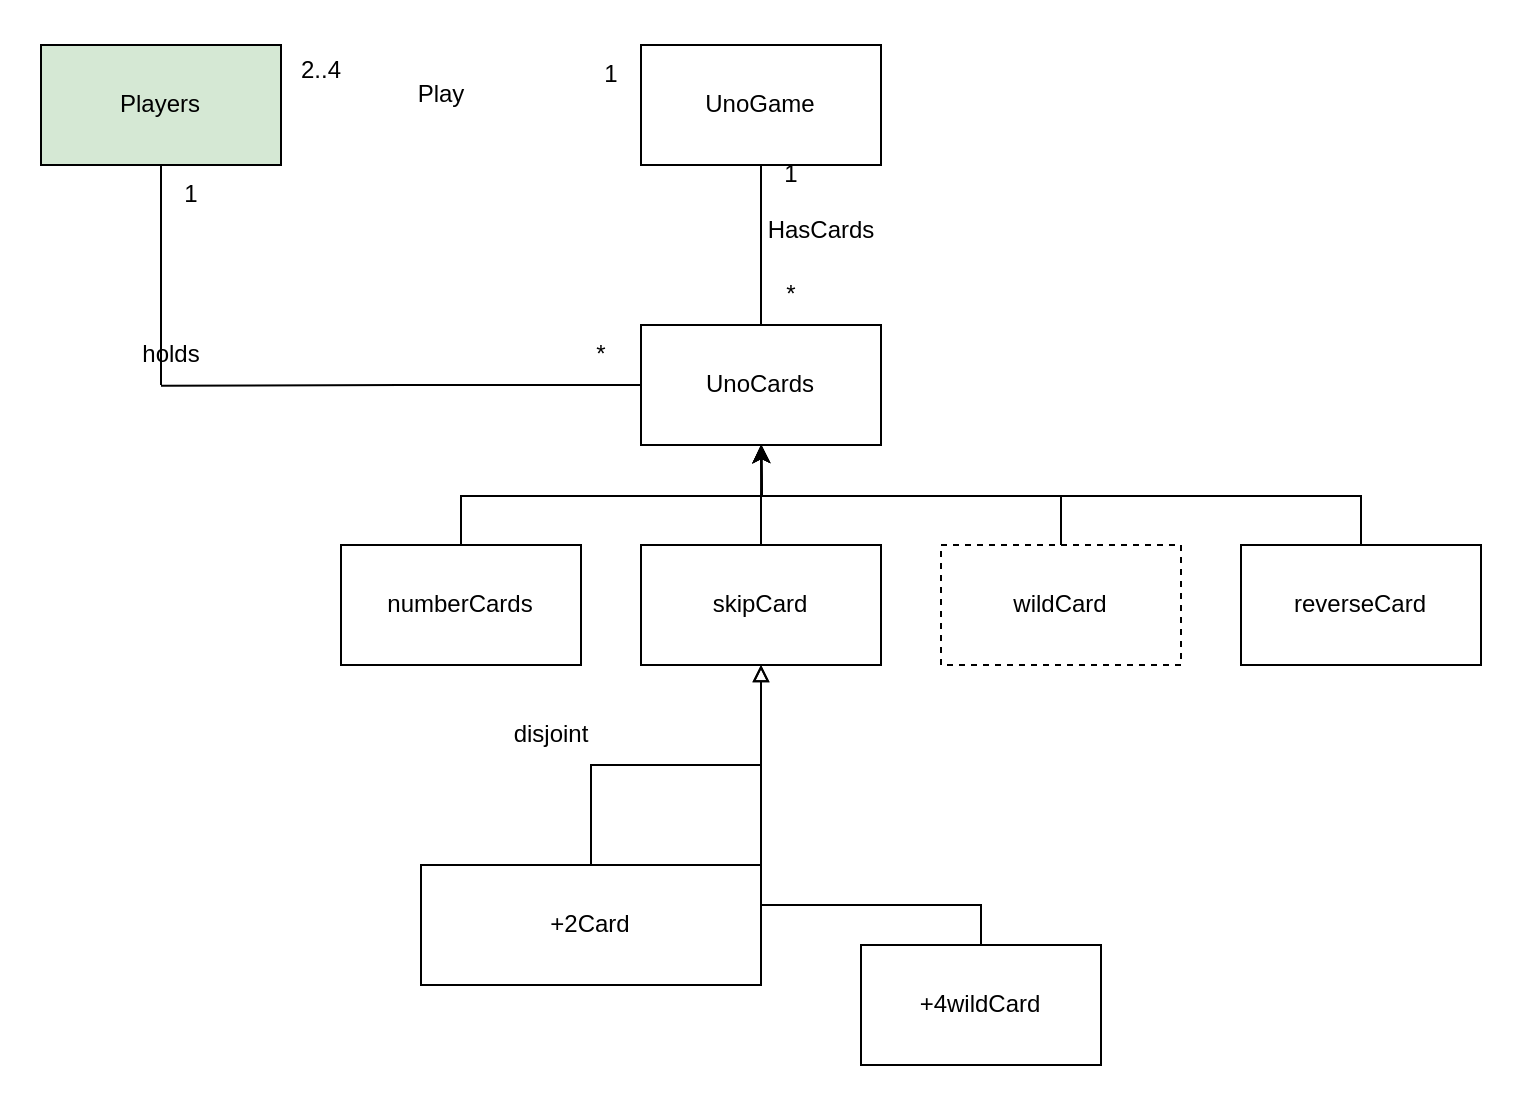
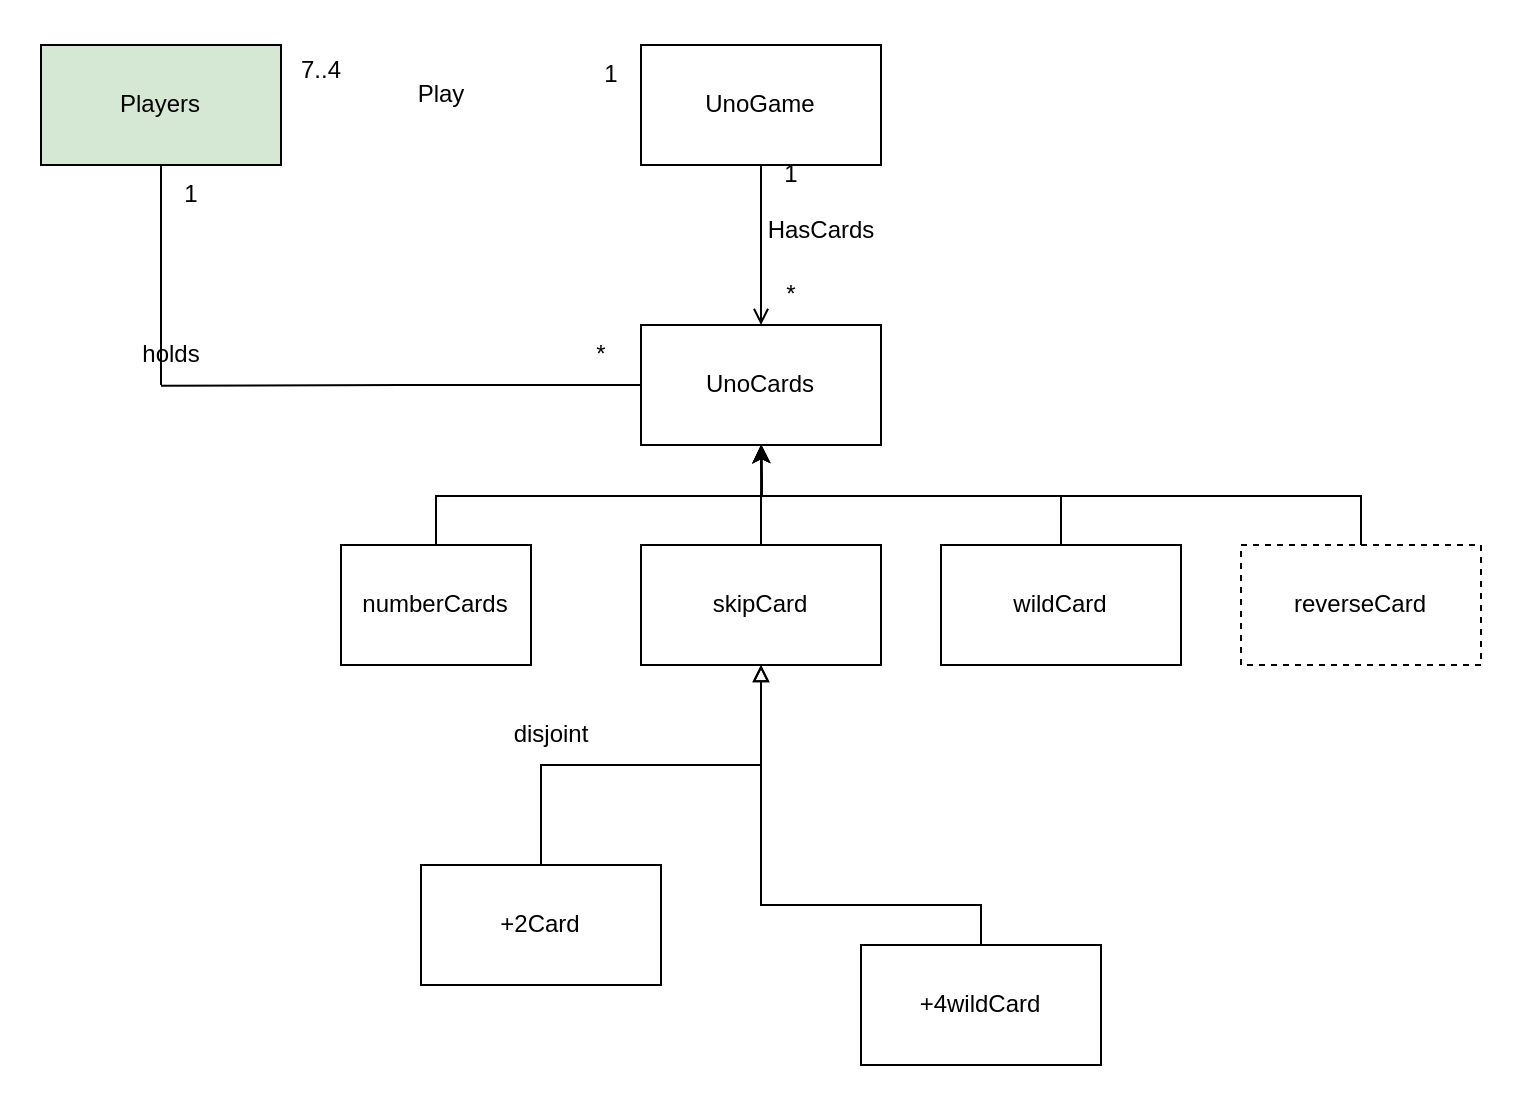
(322, 71) -> (322, 71)
(761, 318) -> (761, 317)
(461, 605) -> (436, 605)
(1061, 605) -> (1061, 605)
(1361, 605) -> (1361, 605)
(591, 925) -> (541, 925)
